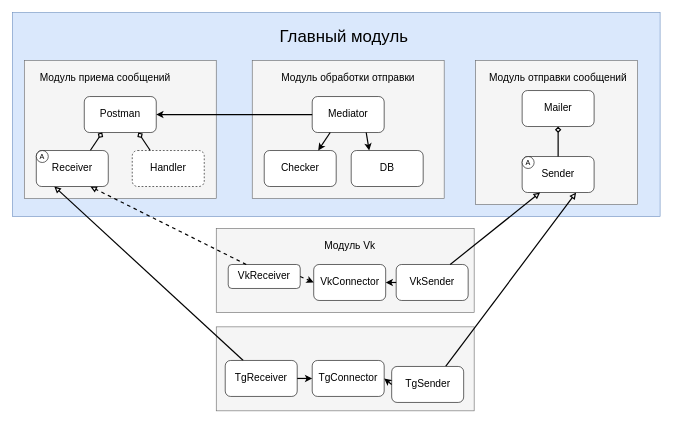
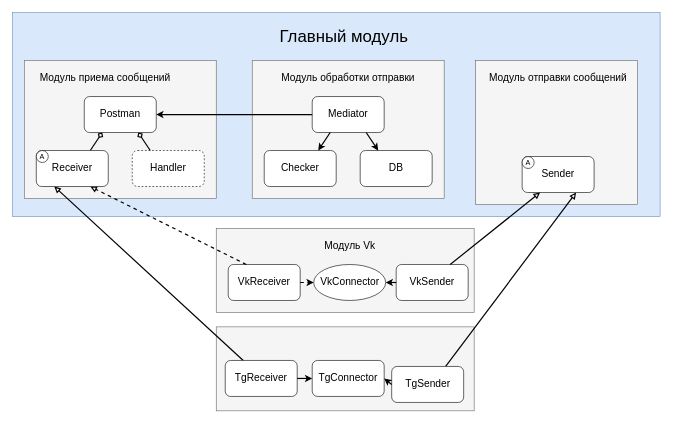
(558, 108) -> none
(558, 144) -> none
(387, 168) -> (396, 168)
(264, 276) -> (264, 282)
(350, 282) -> (350, 282)
